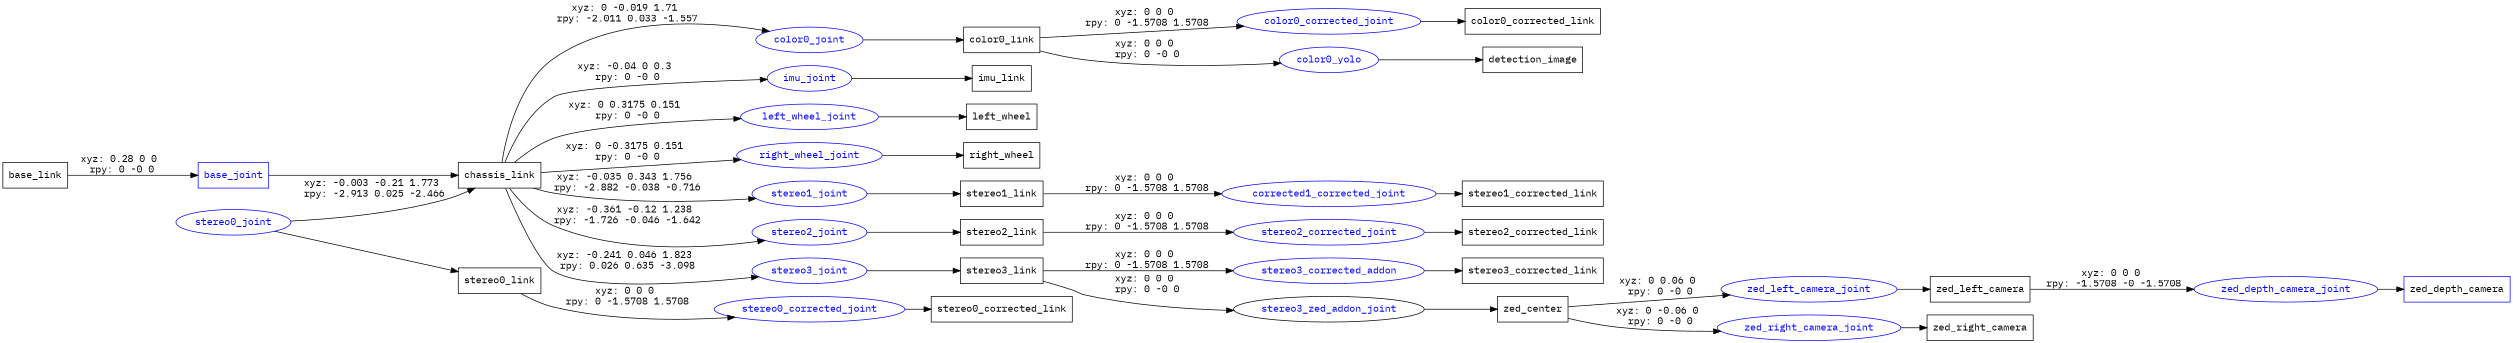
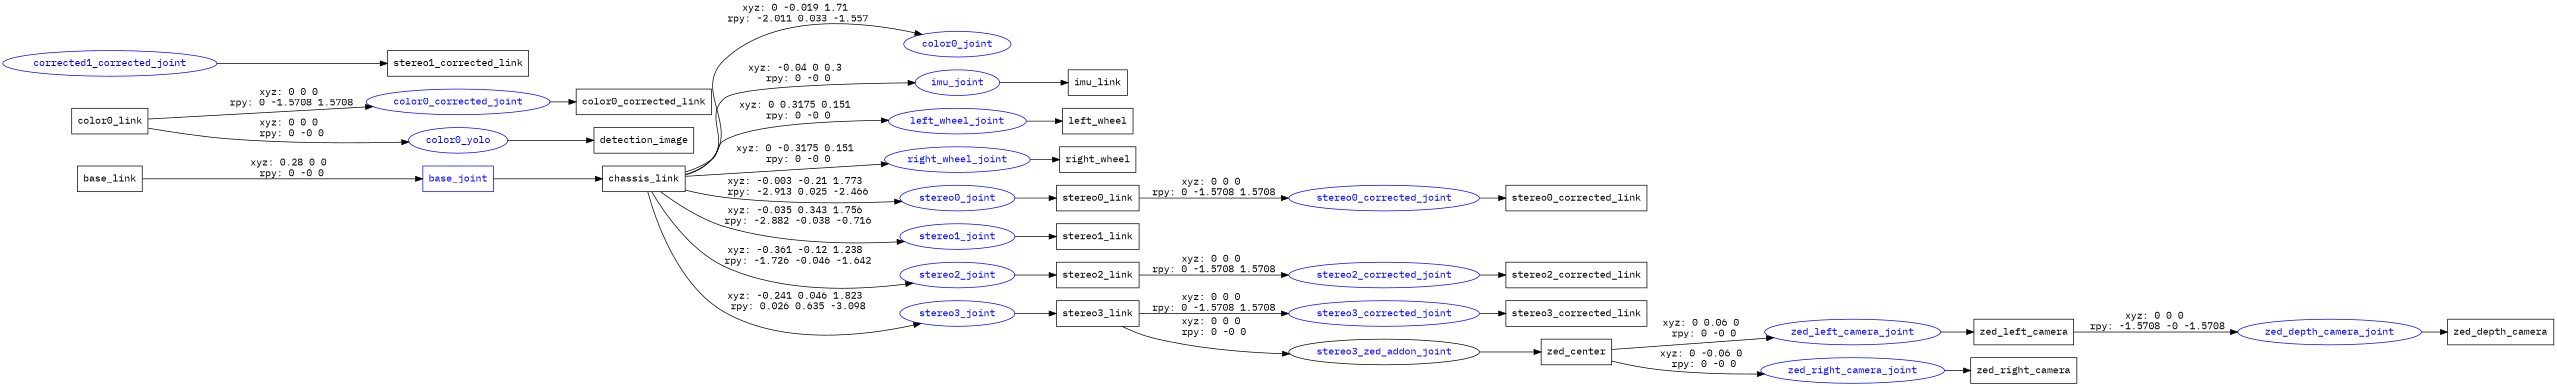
(910, 40) -> none
(1129, 194) -> none
(381, 213) -> (789, 202)
(1329, 271) -> (1384, 313)
(2457, 289) -> (2501, 332)
